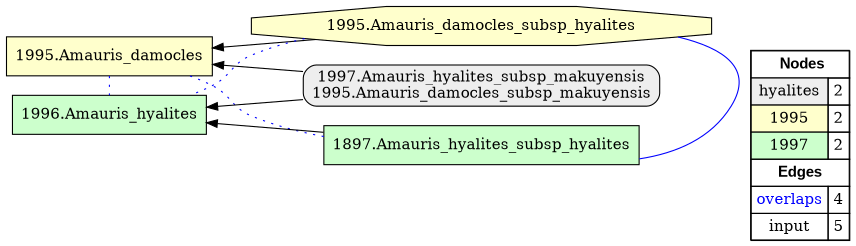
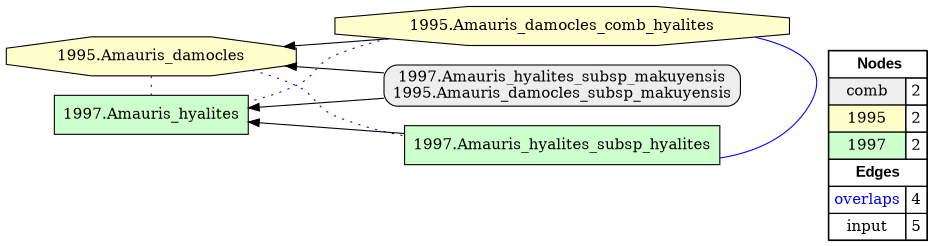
(481, 26) -> (562, 26)
(109, 56) -> (151, 56)
(790, 91) -> (867, 91)
(109, 115) -> (151, 115)
(481, 145) -> (562, 145)
